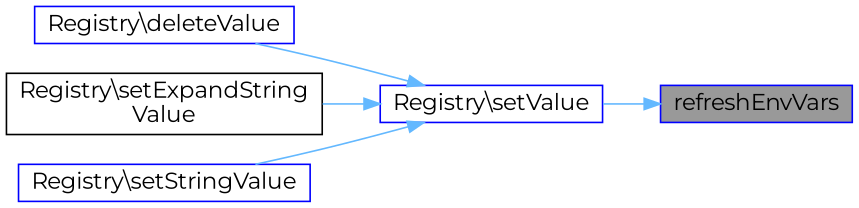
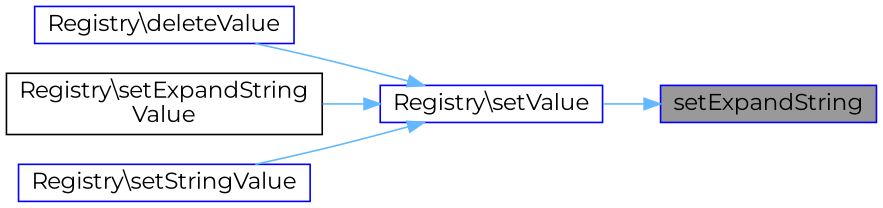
(756, 104) -> (768, 104)
